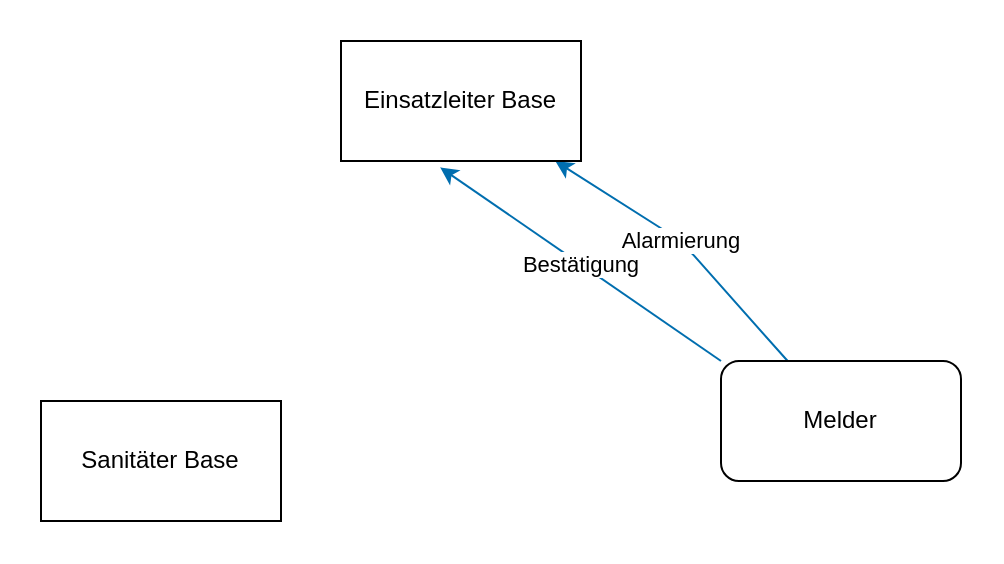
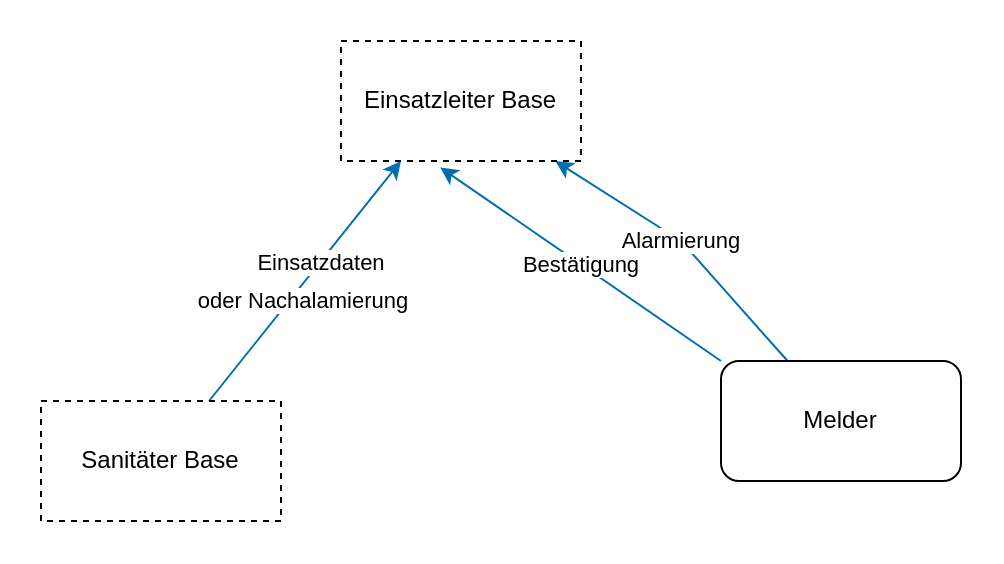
(461, 101) -> (461, 101)
none -> (301, 286)
(161, 461) -> (161, 461)
